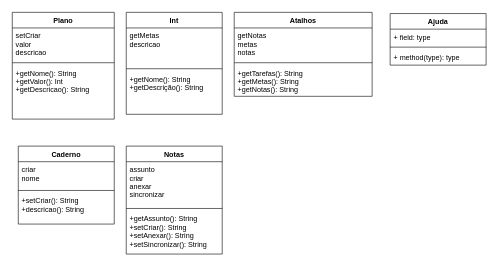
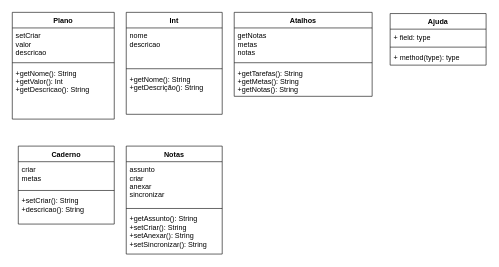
(146, 36) -> (138, 36)
(31, 170) -> (31, 170)
